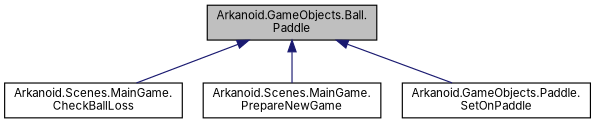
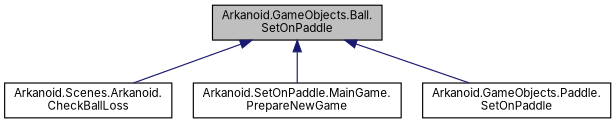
(292, 23) -> (297, 23)
(93, 100) -> (88, 100)
(292, 100) -> (297, 100)
